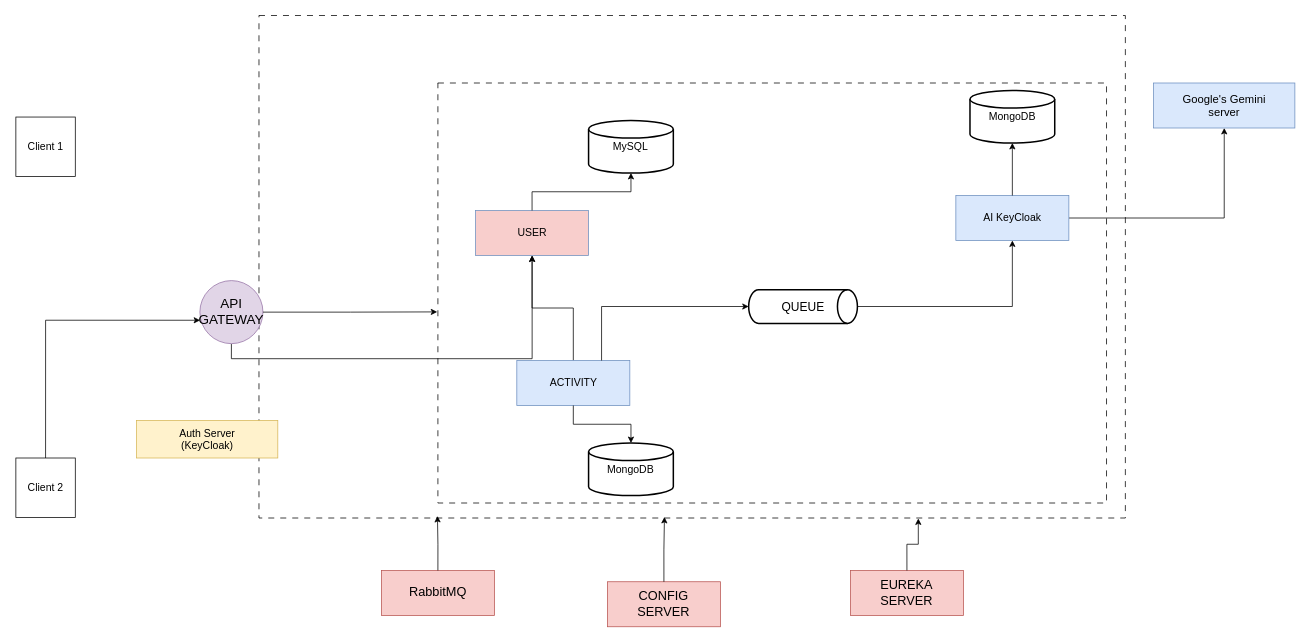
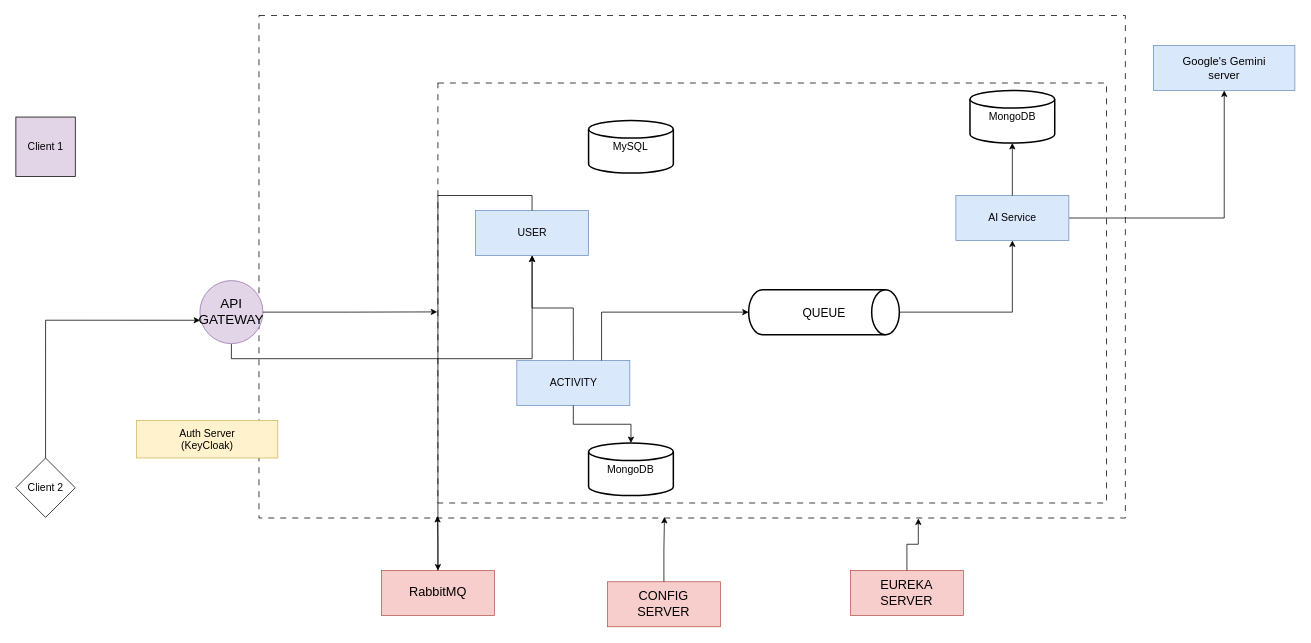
(1224, 105) -> (1224, 68)
(46, 147) -> (46, 147)
(579, 192) -> (438, 307)
(1013, 218) -> (1013, 218)
(532, 233) -> (532, 233)
(803, 306) -> (824, 312)
(46, 488) -> (46, 488)
